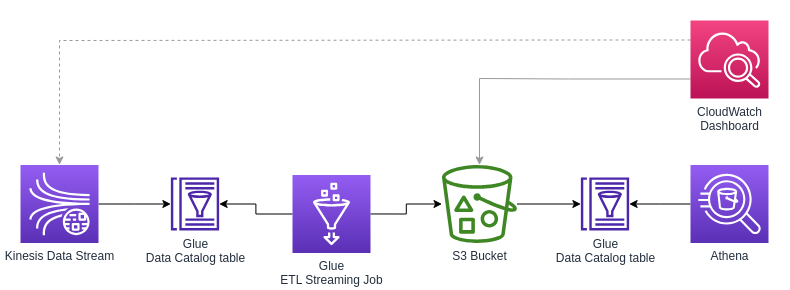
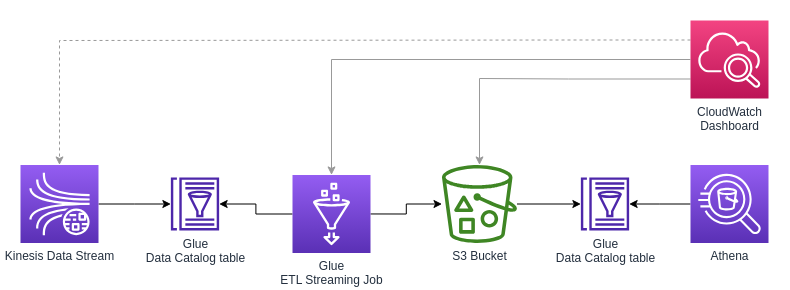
none -> (457, 60)
